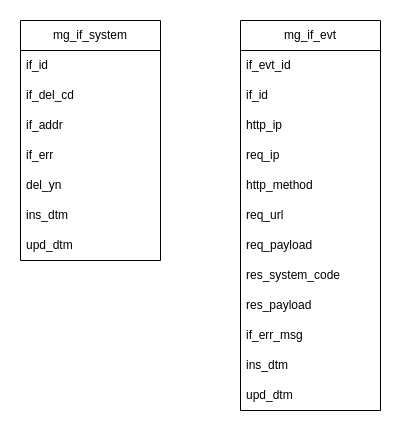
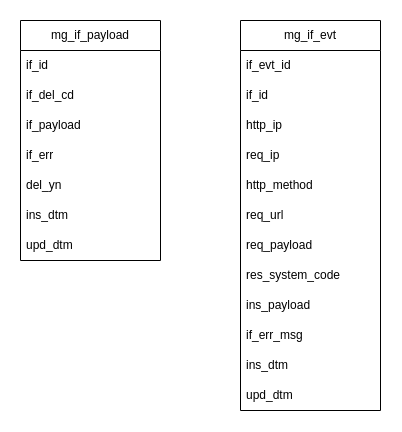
(91, 36) -> (91, 36)
(48, 126) -> (57, 126)
(282, 306) -> (280, 306)
